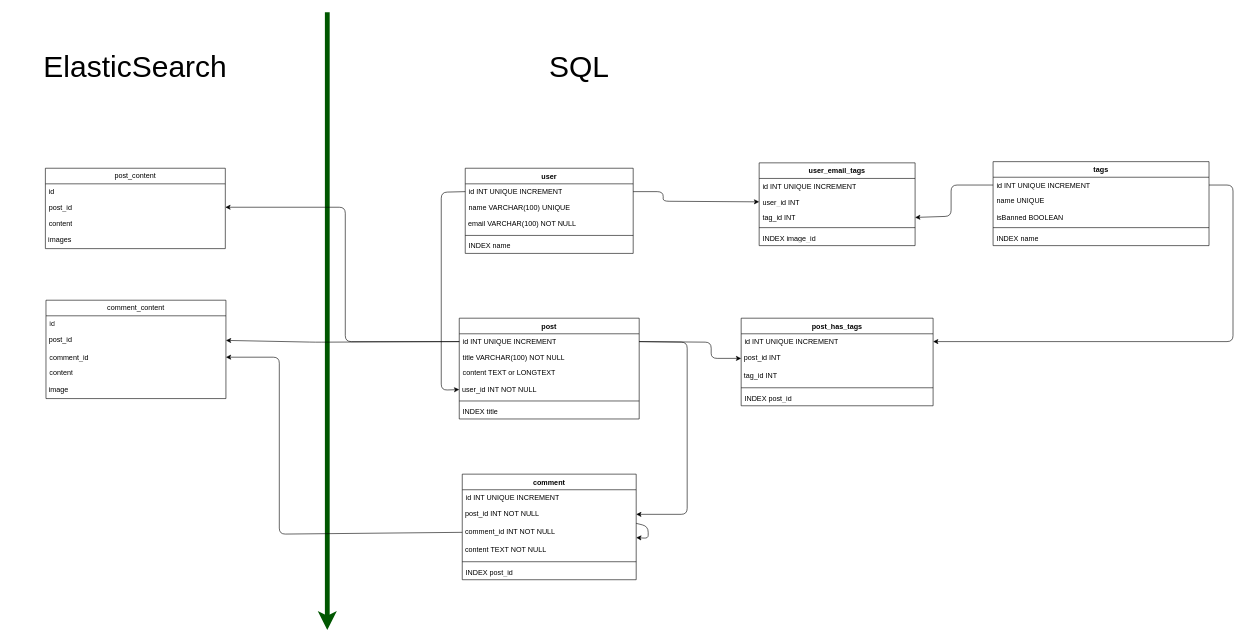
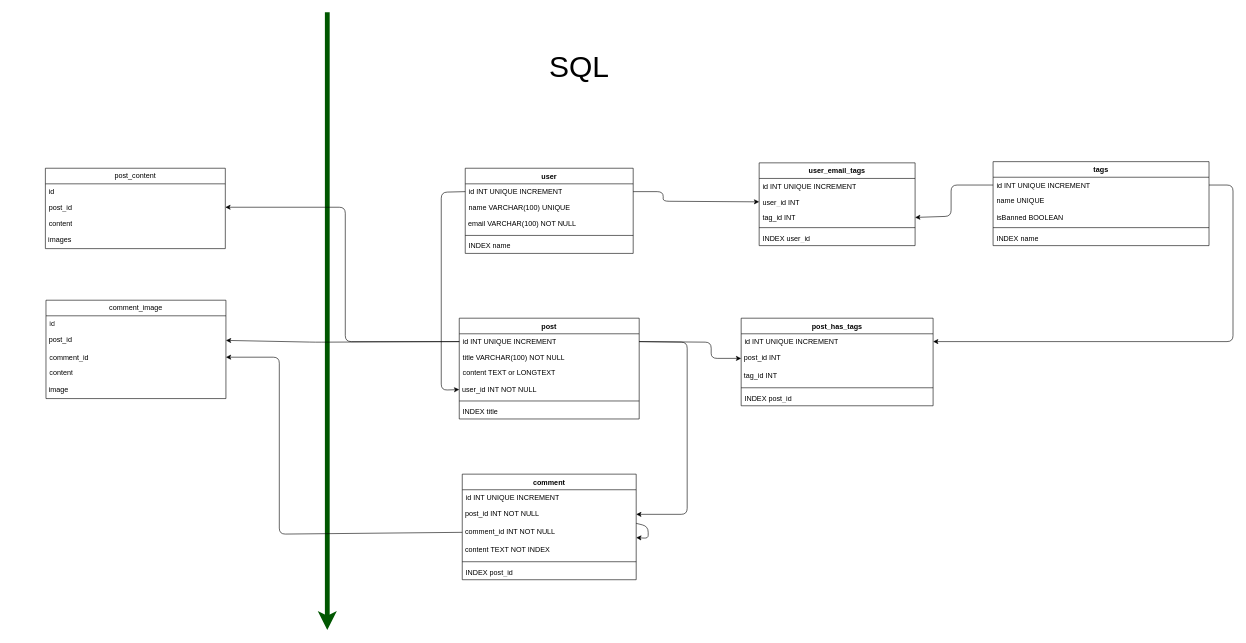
(135, 66) -> none
(788, 239) -> (787, 239)
(136, 308) -> (136, 308)
(505, 551) -> (507, 551)
